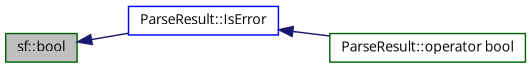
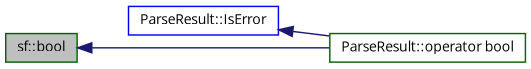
(110, 36) -> (211, 48)
